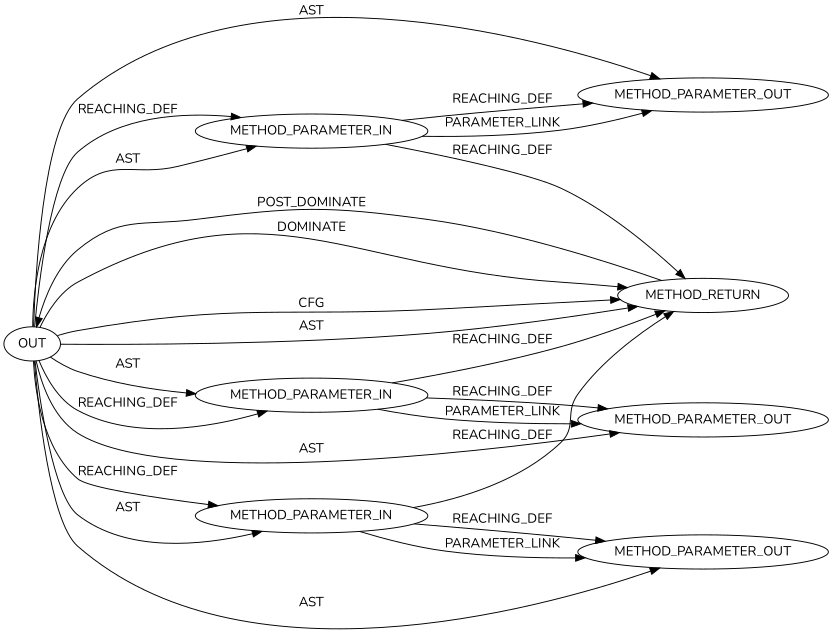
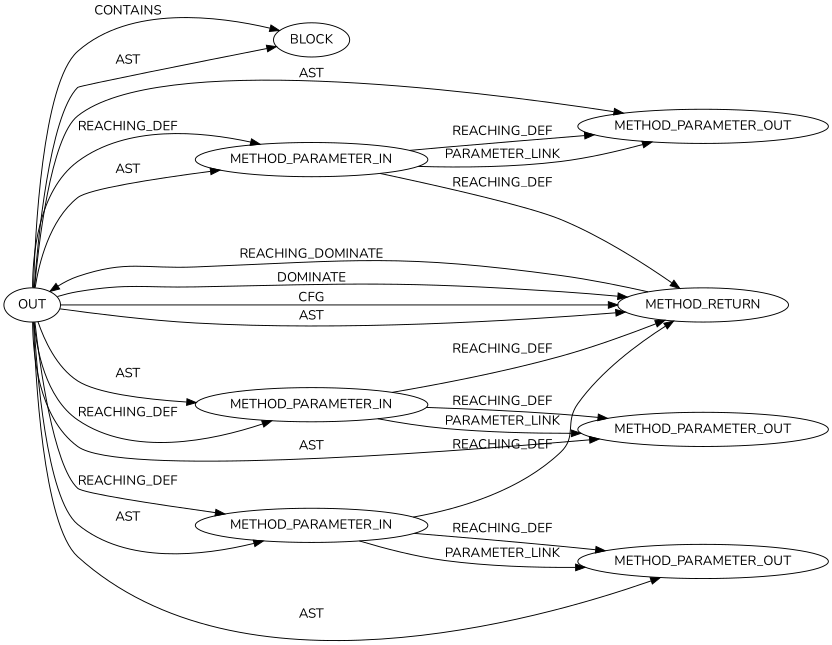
none -> (312, 40)
(312, 203) -> (312, 254)
